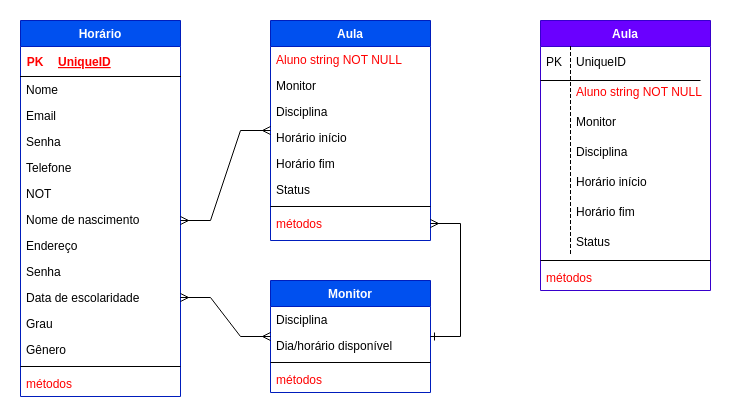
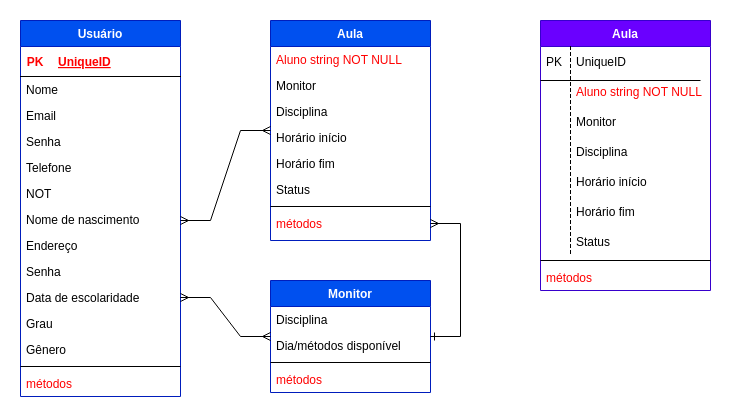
(100, 34) -> (100, 34)
(342, 346) -> (344, 346)
